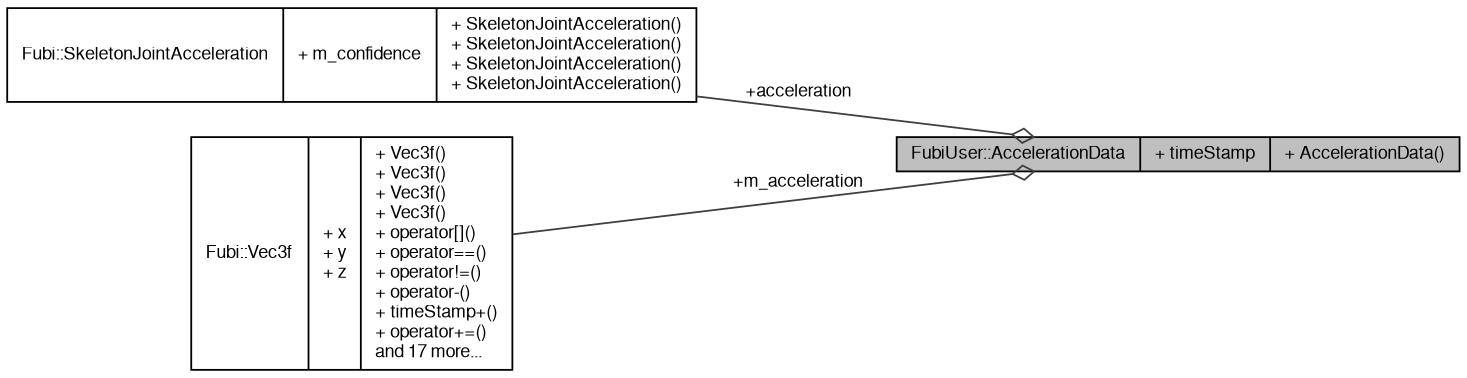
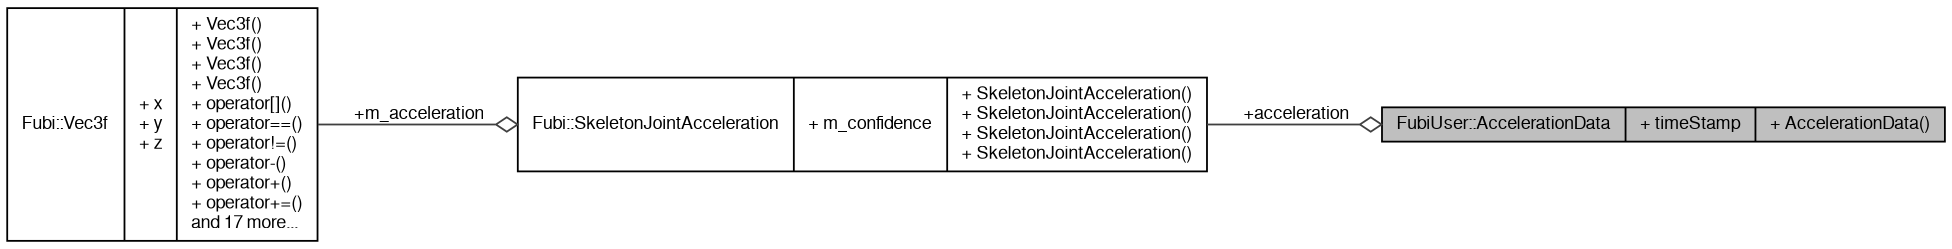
(763, 204) -> (407, 124)
(437, 312) -> (242, 183)
